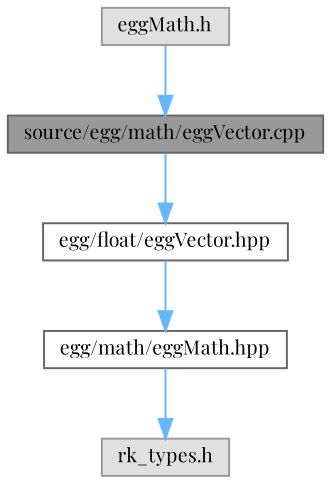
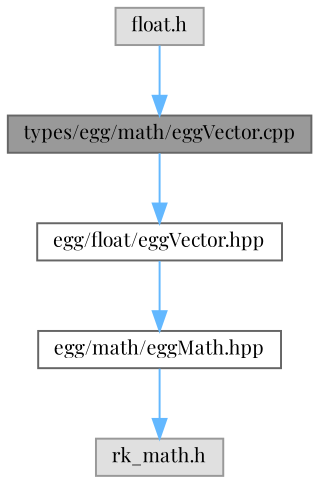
(165, 26) -> (160, 26)
(165, 134) -> (160, 134)
(165, 457) -> (160, 457)
